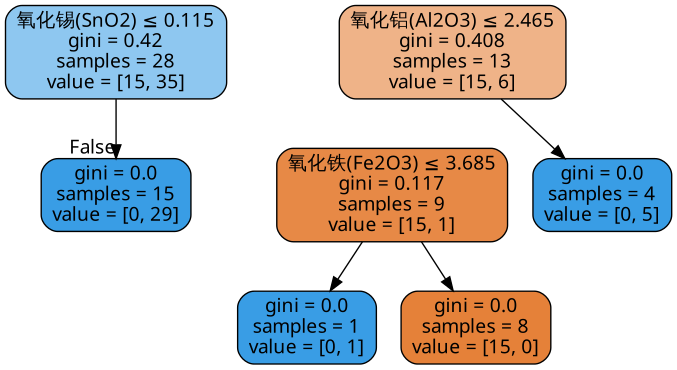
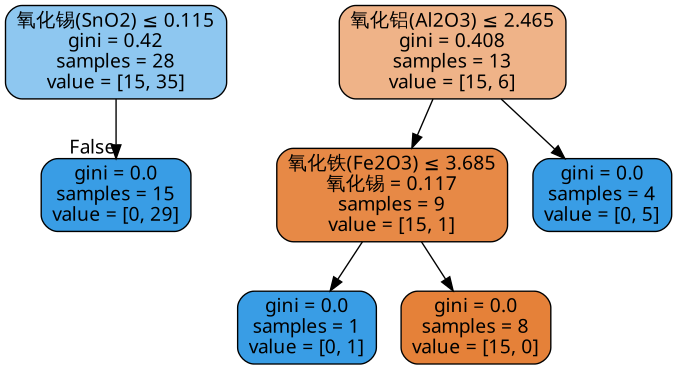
none -> (425, 117)
(392, 184) -> (392, 184)
